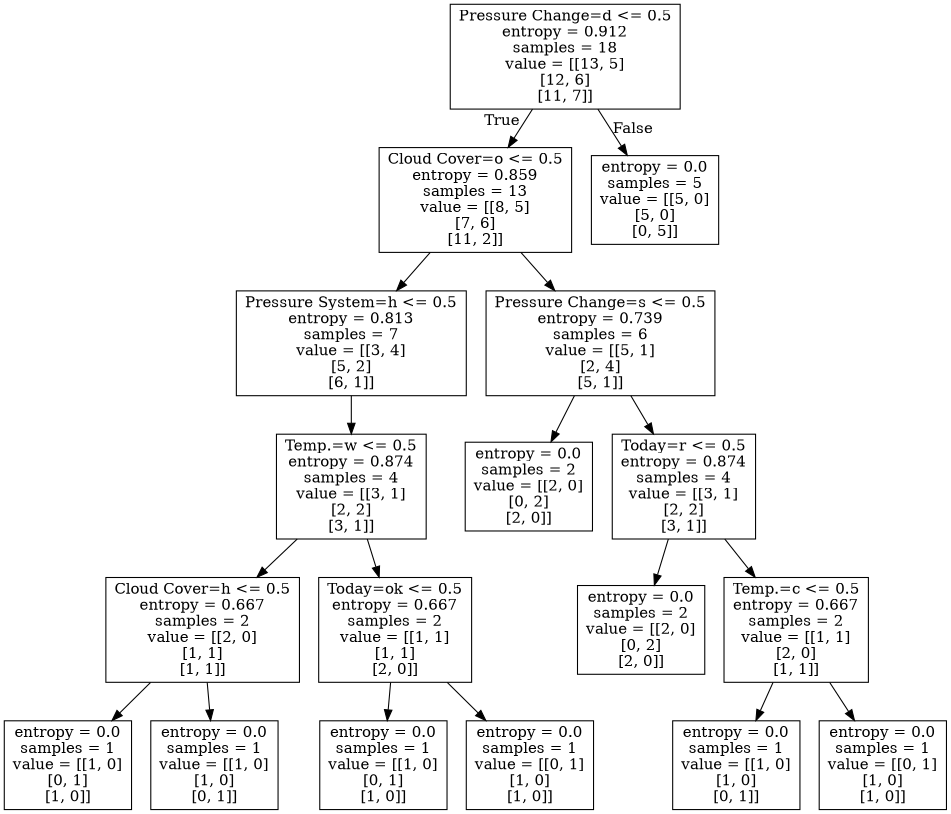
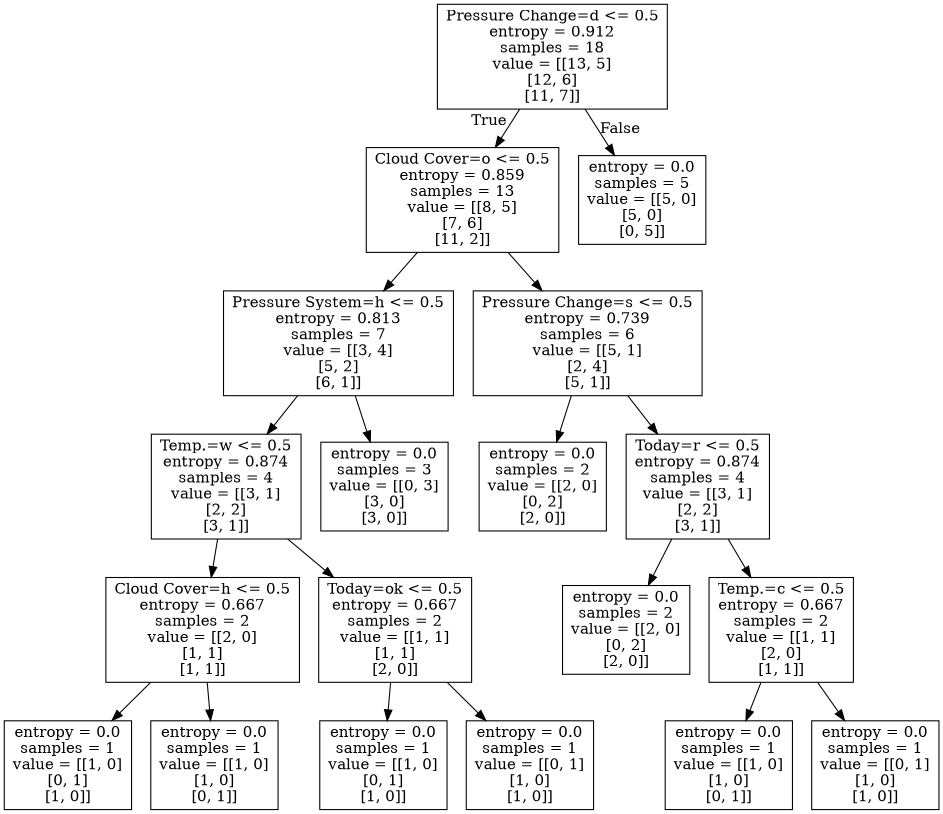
none -> (384, 487)
